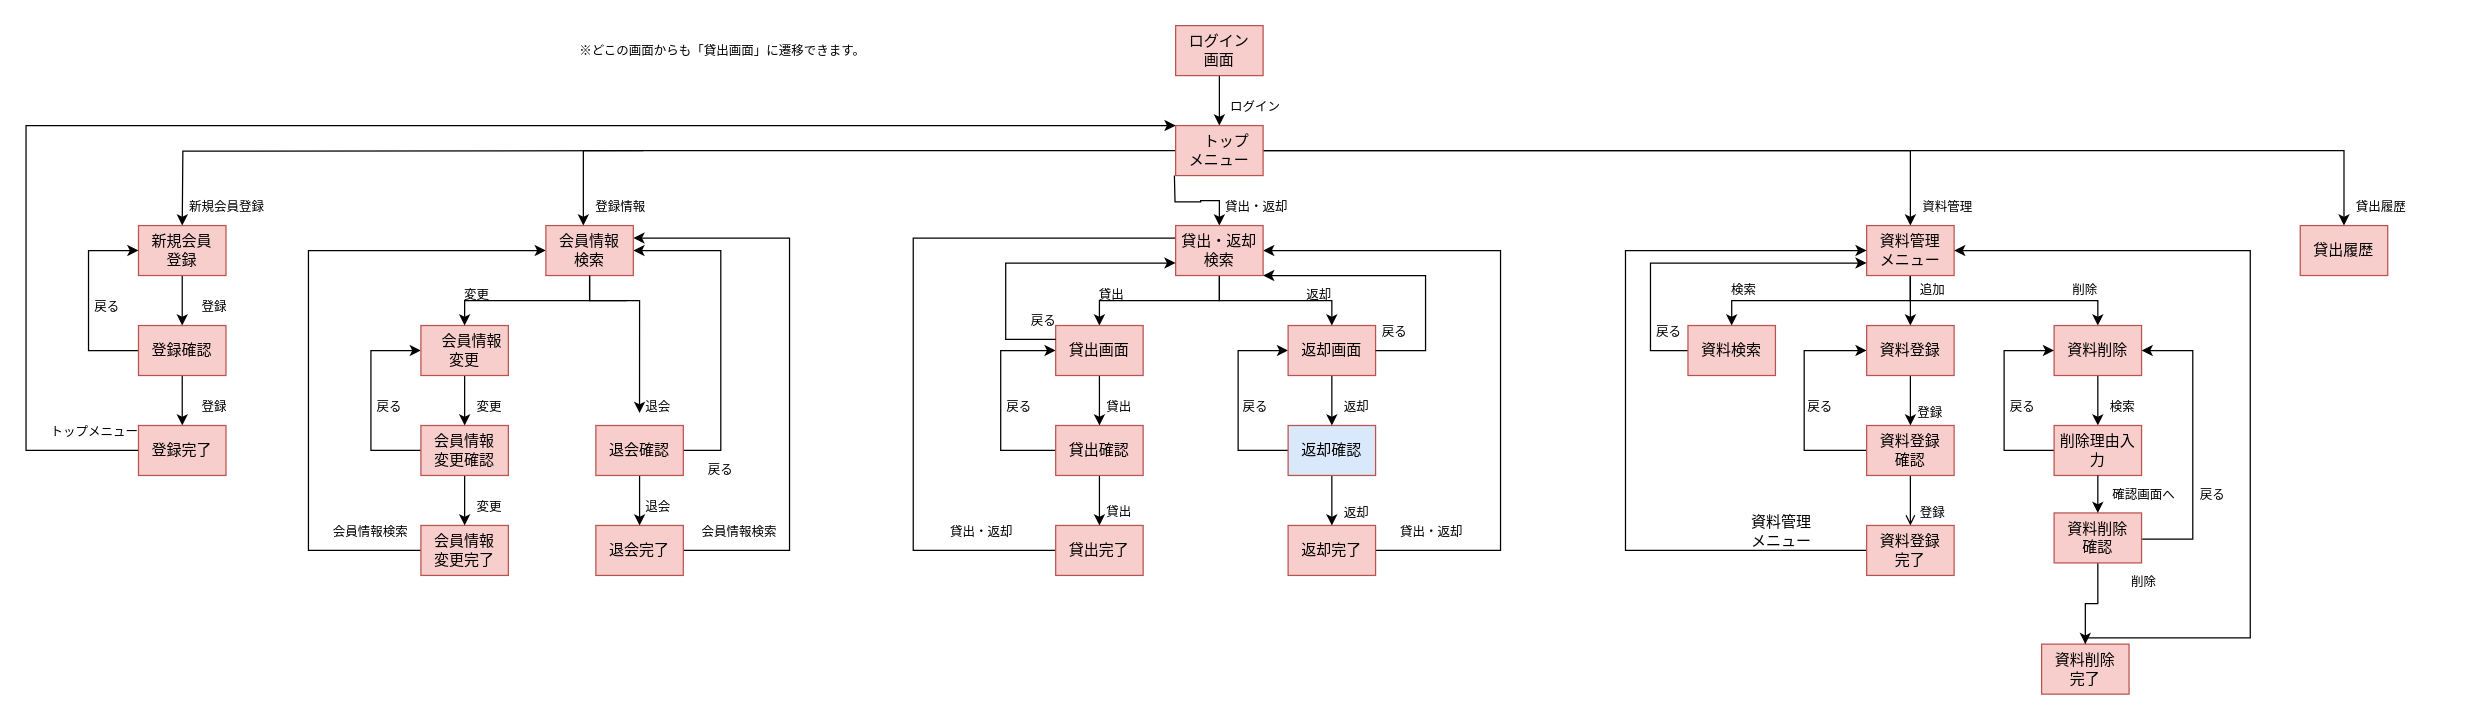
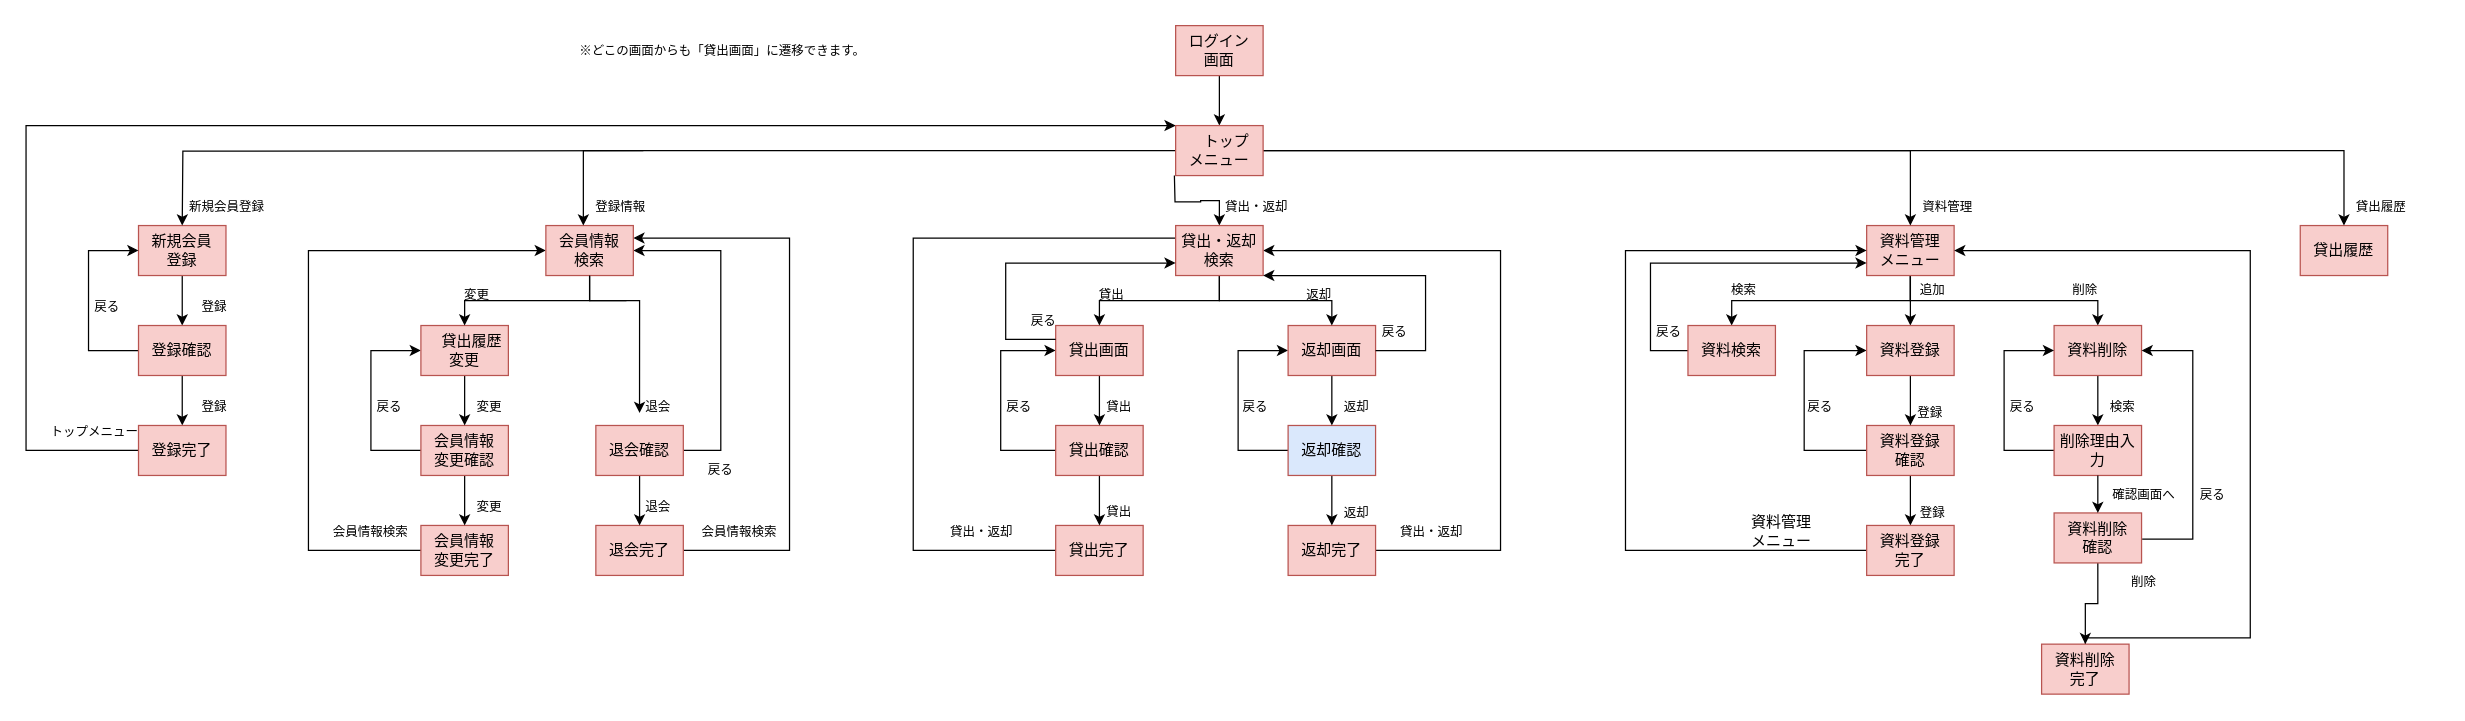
(1256, 107) -> none
(464, 351) -> (464, 351)
(1911, 517) -> (1911, 515)
